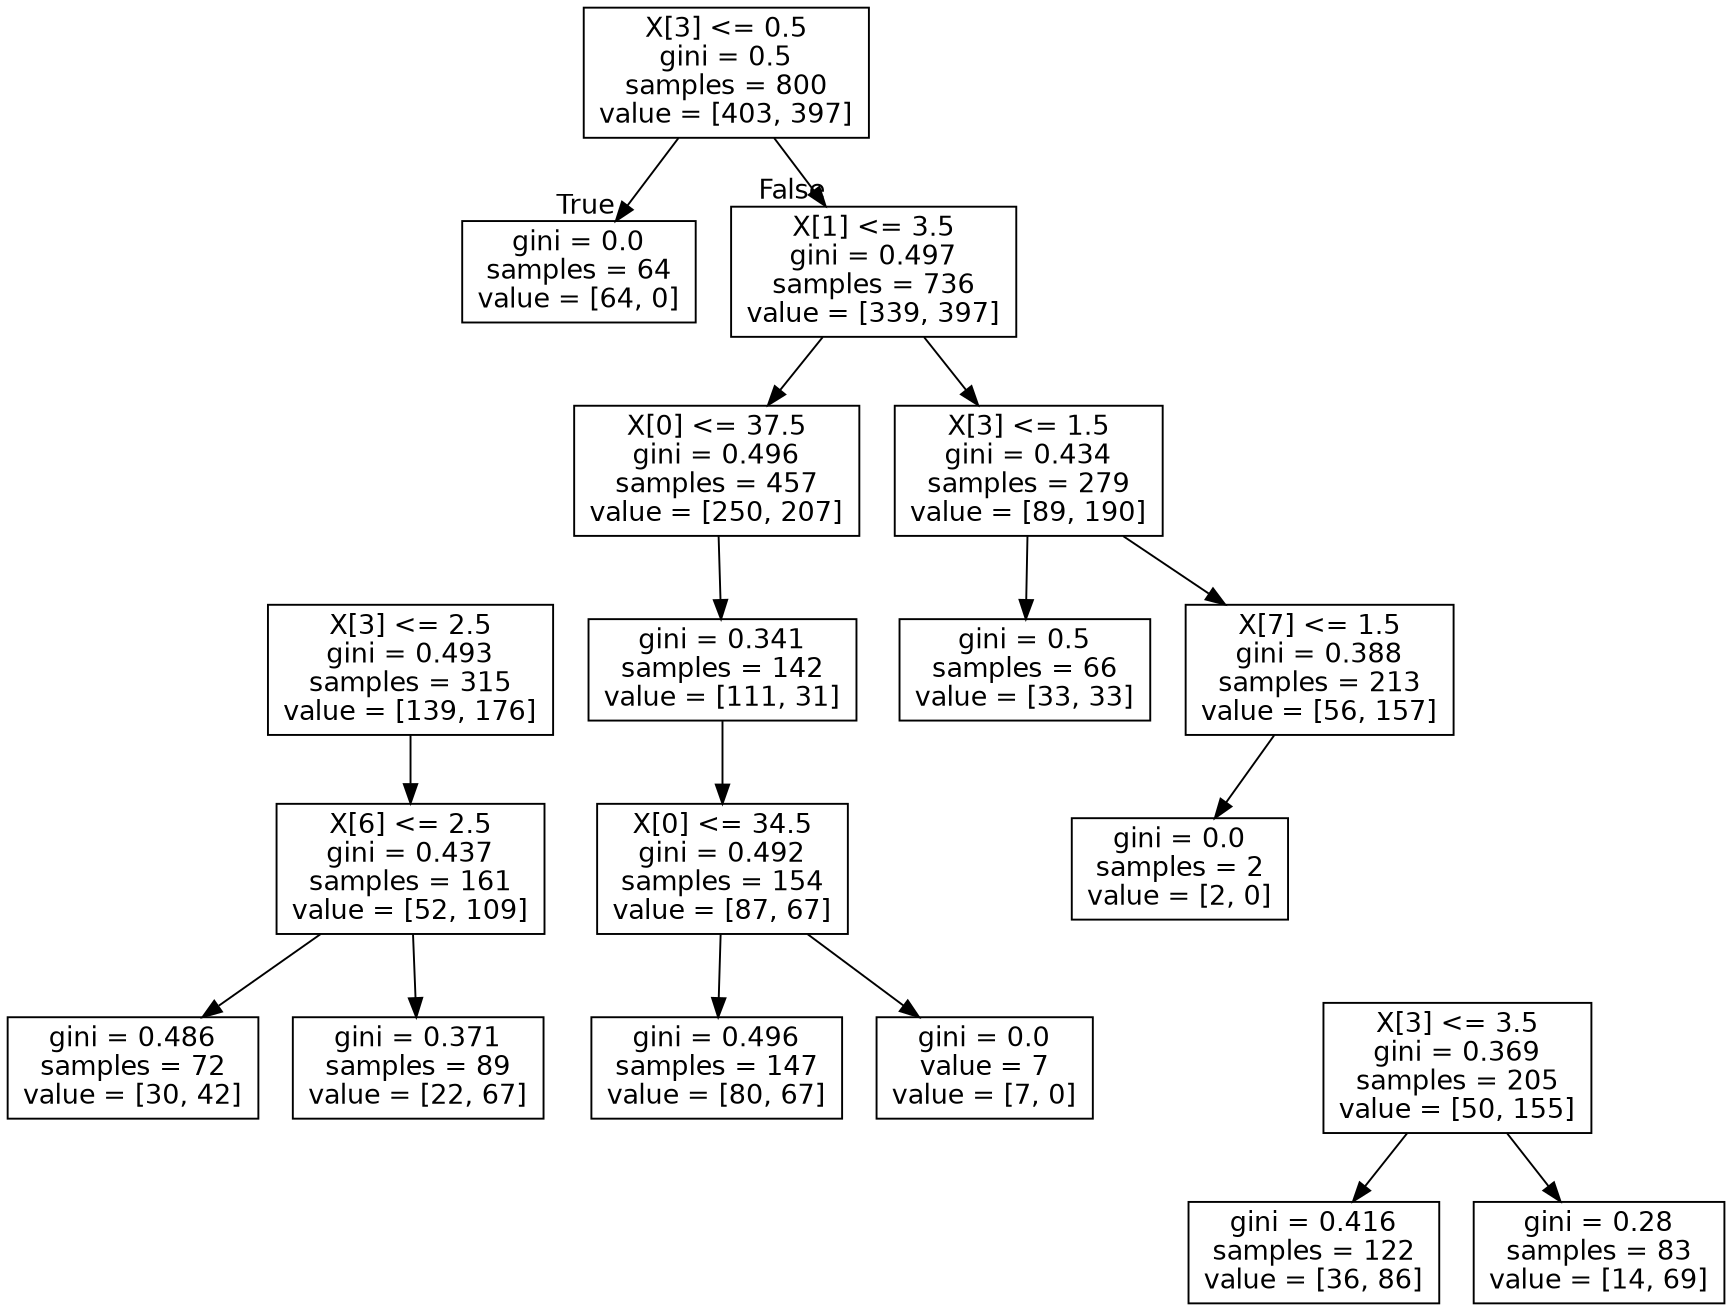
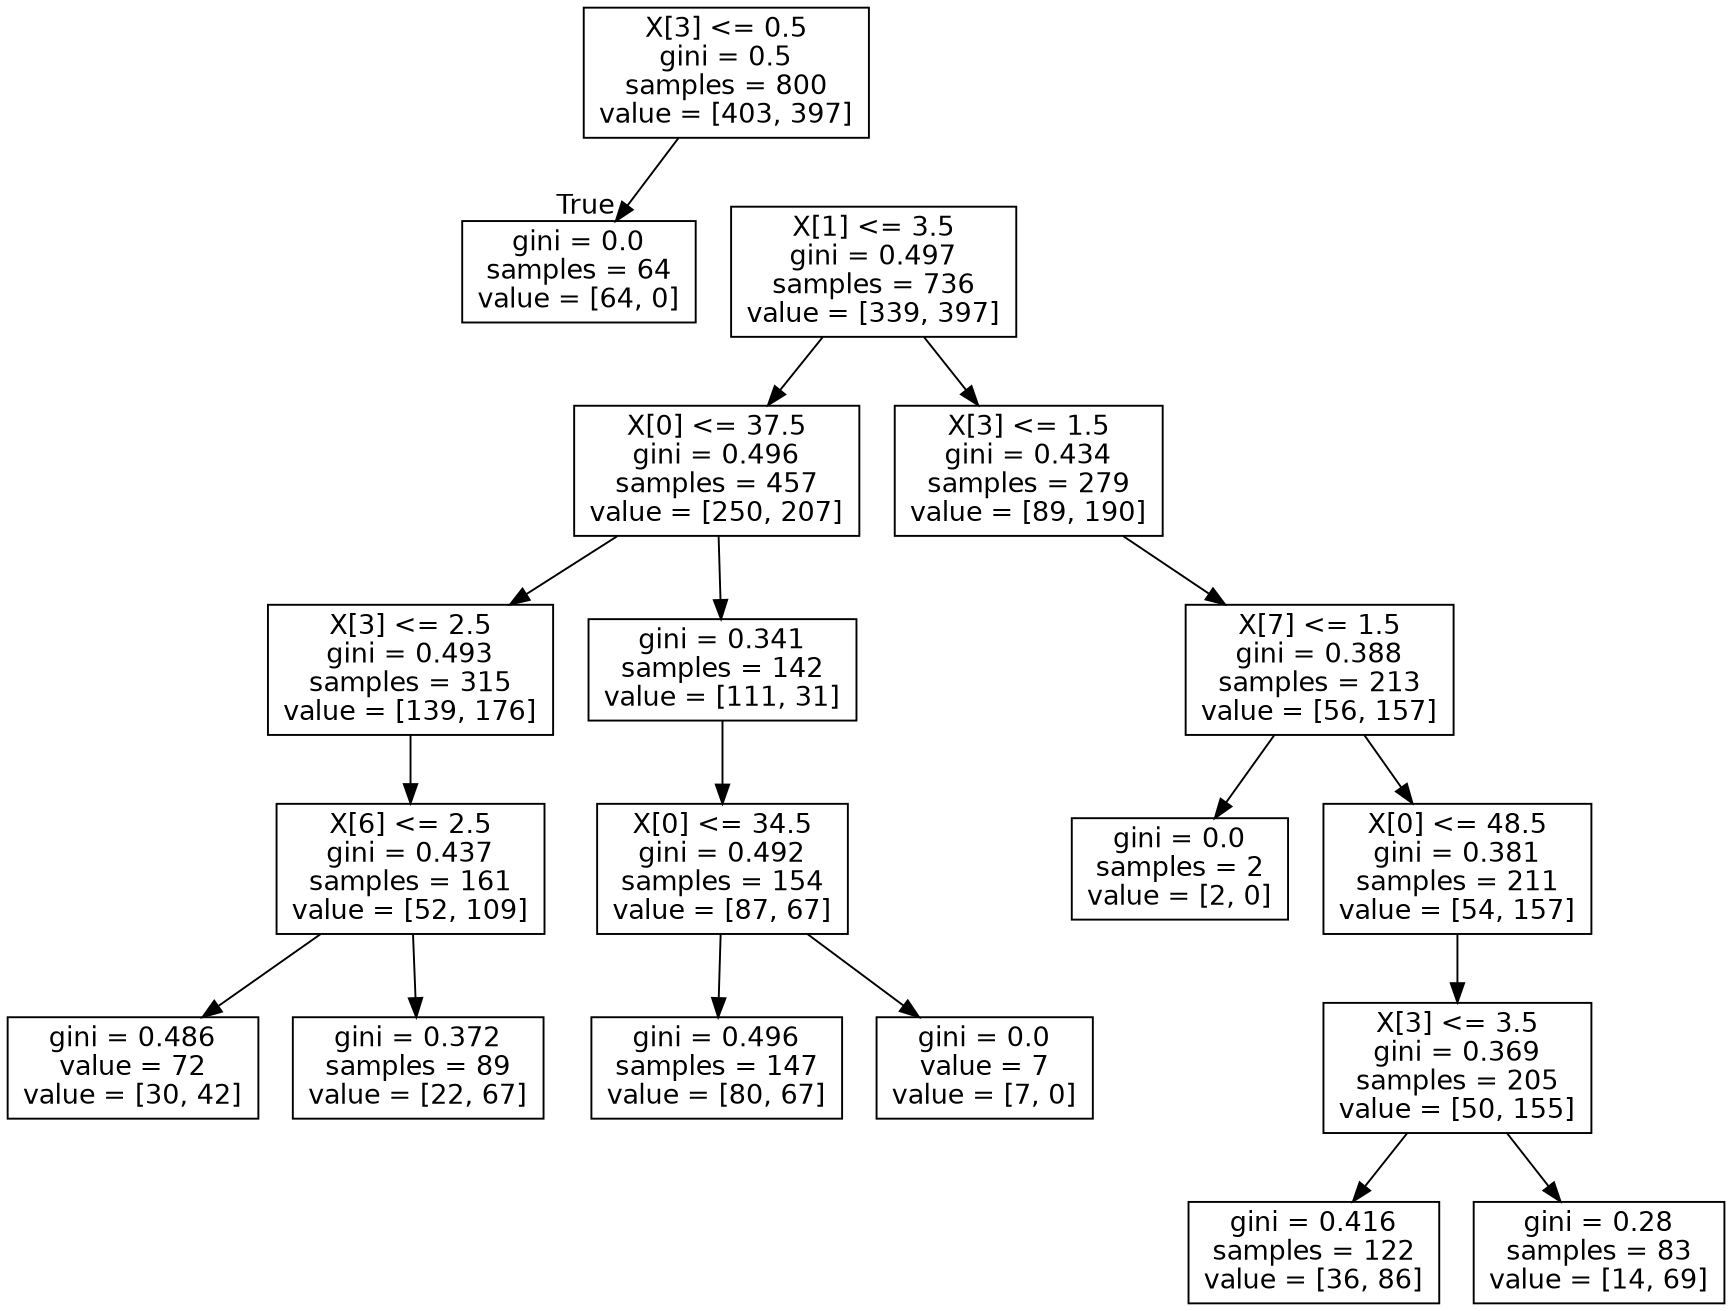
(794, 164) -> none
none -> (572, 565)
(1025, 670) -> none
none -> (1457, 869)
(133, 1068) -> (133, 1068)
(418, 1068) -> (418, 1068)
